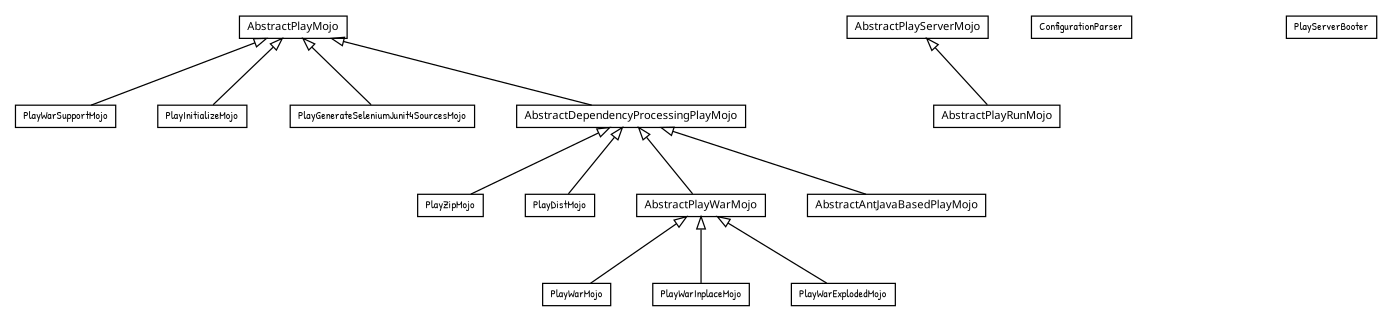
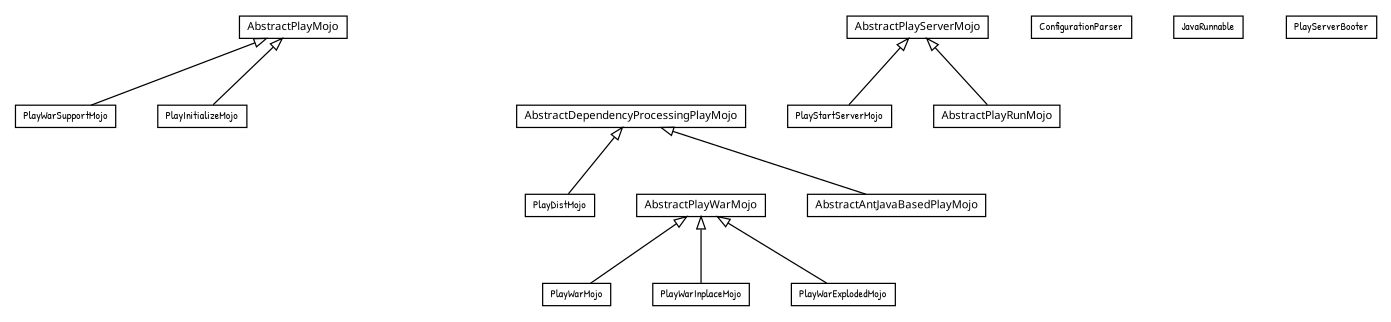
none -> (1208, 27)
(468, 73) -> none
(382, 116) -> none
none -> (840, 116)
(670, 166) -> none
(450, 205) -> none
